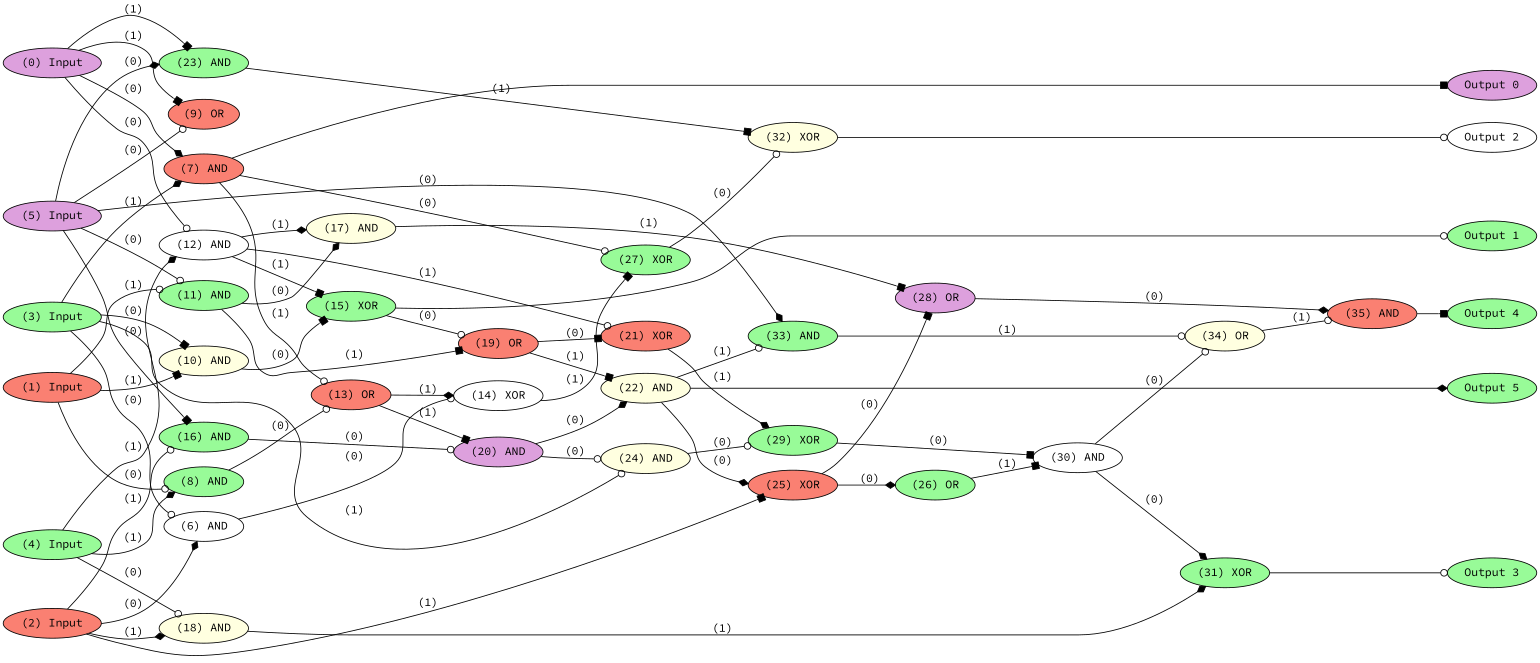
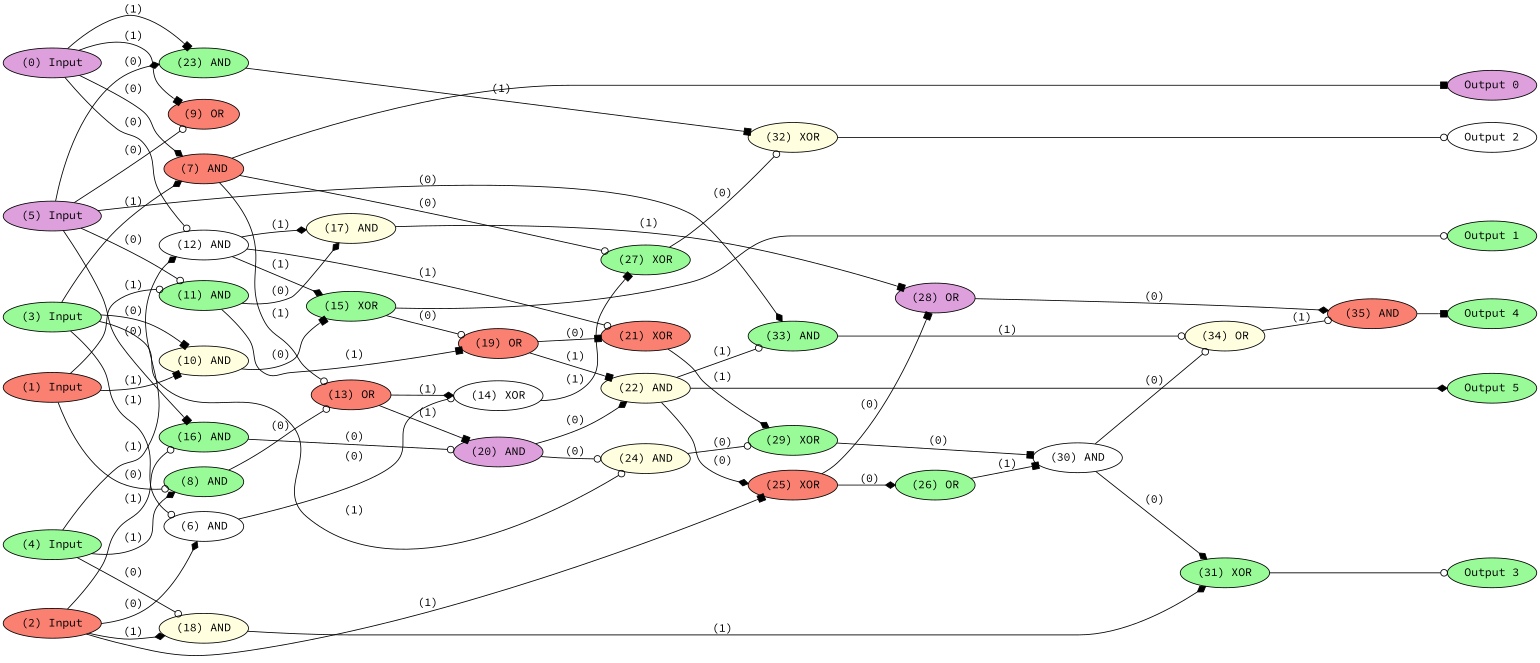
(274, 274) -> (274, 274)
(130, 400) -> (130, 400)
